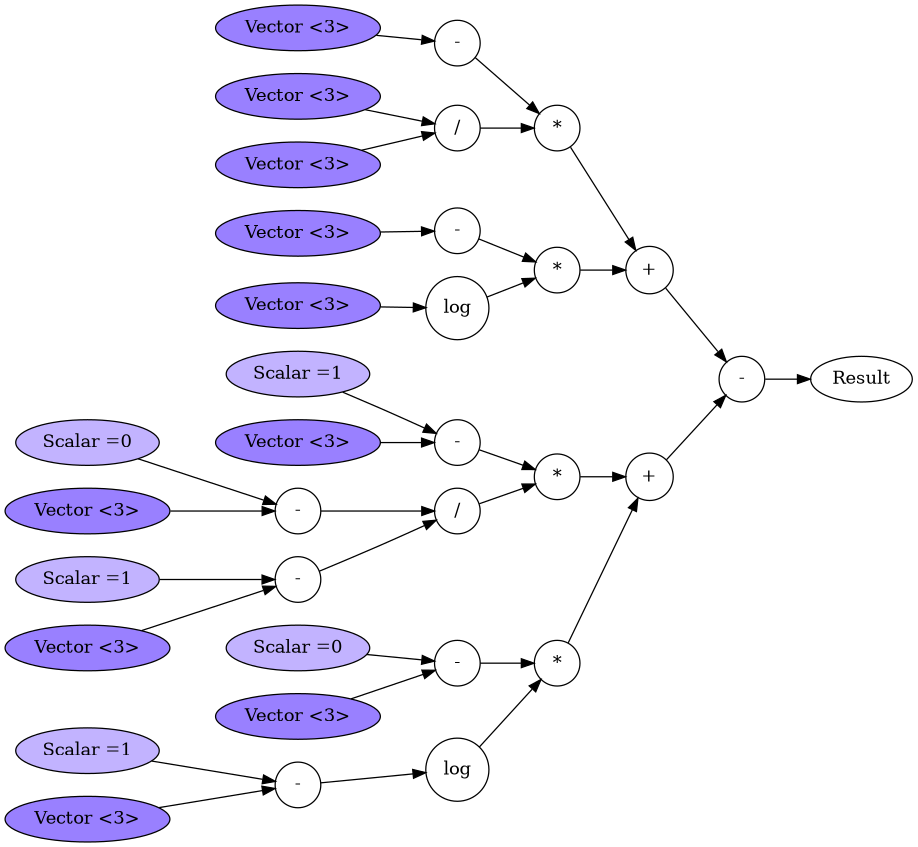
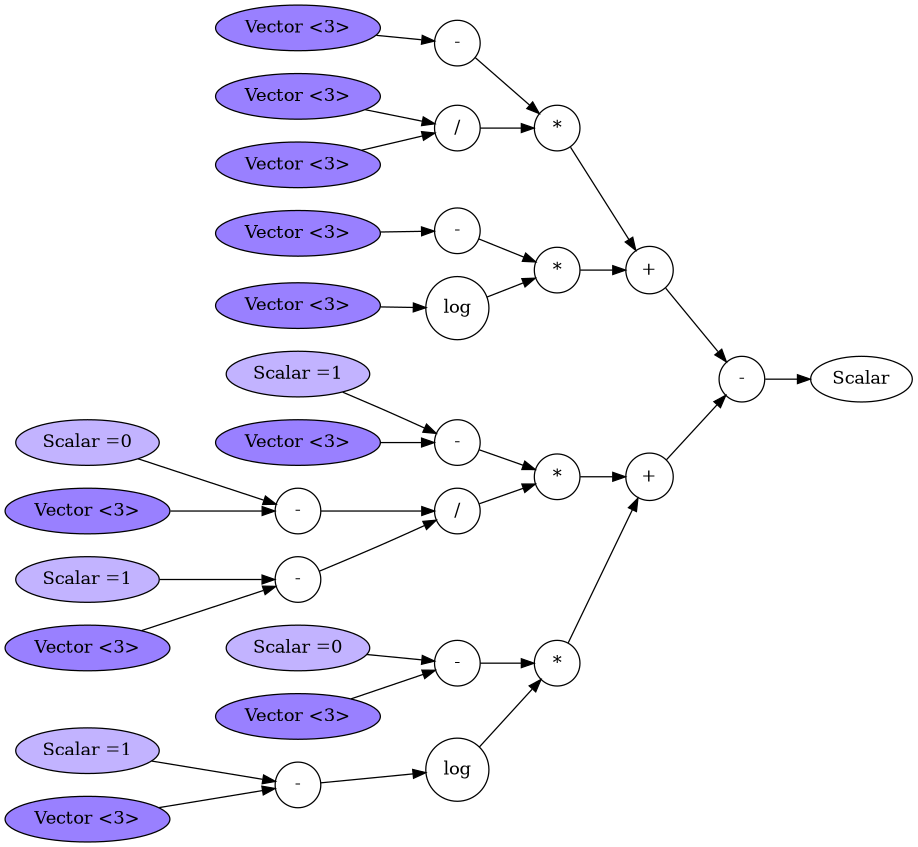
(861, 379) -> (861, 379)
